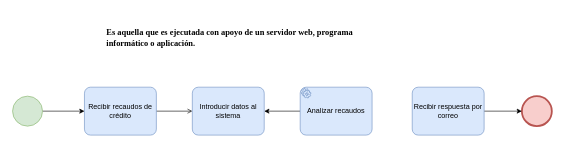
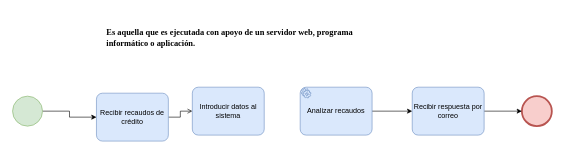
(120, 111) -> (132, 117)
(269, 111) -> (407, 111)
